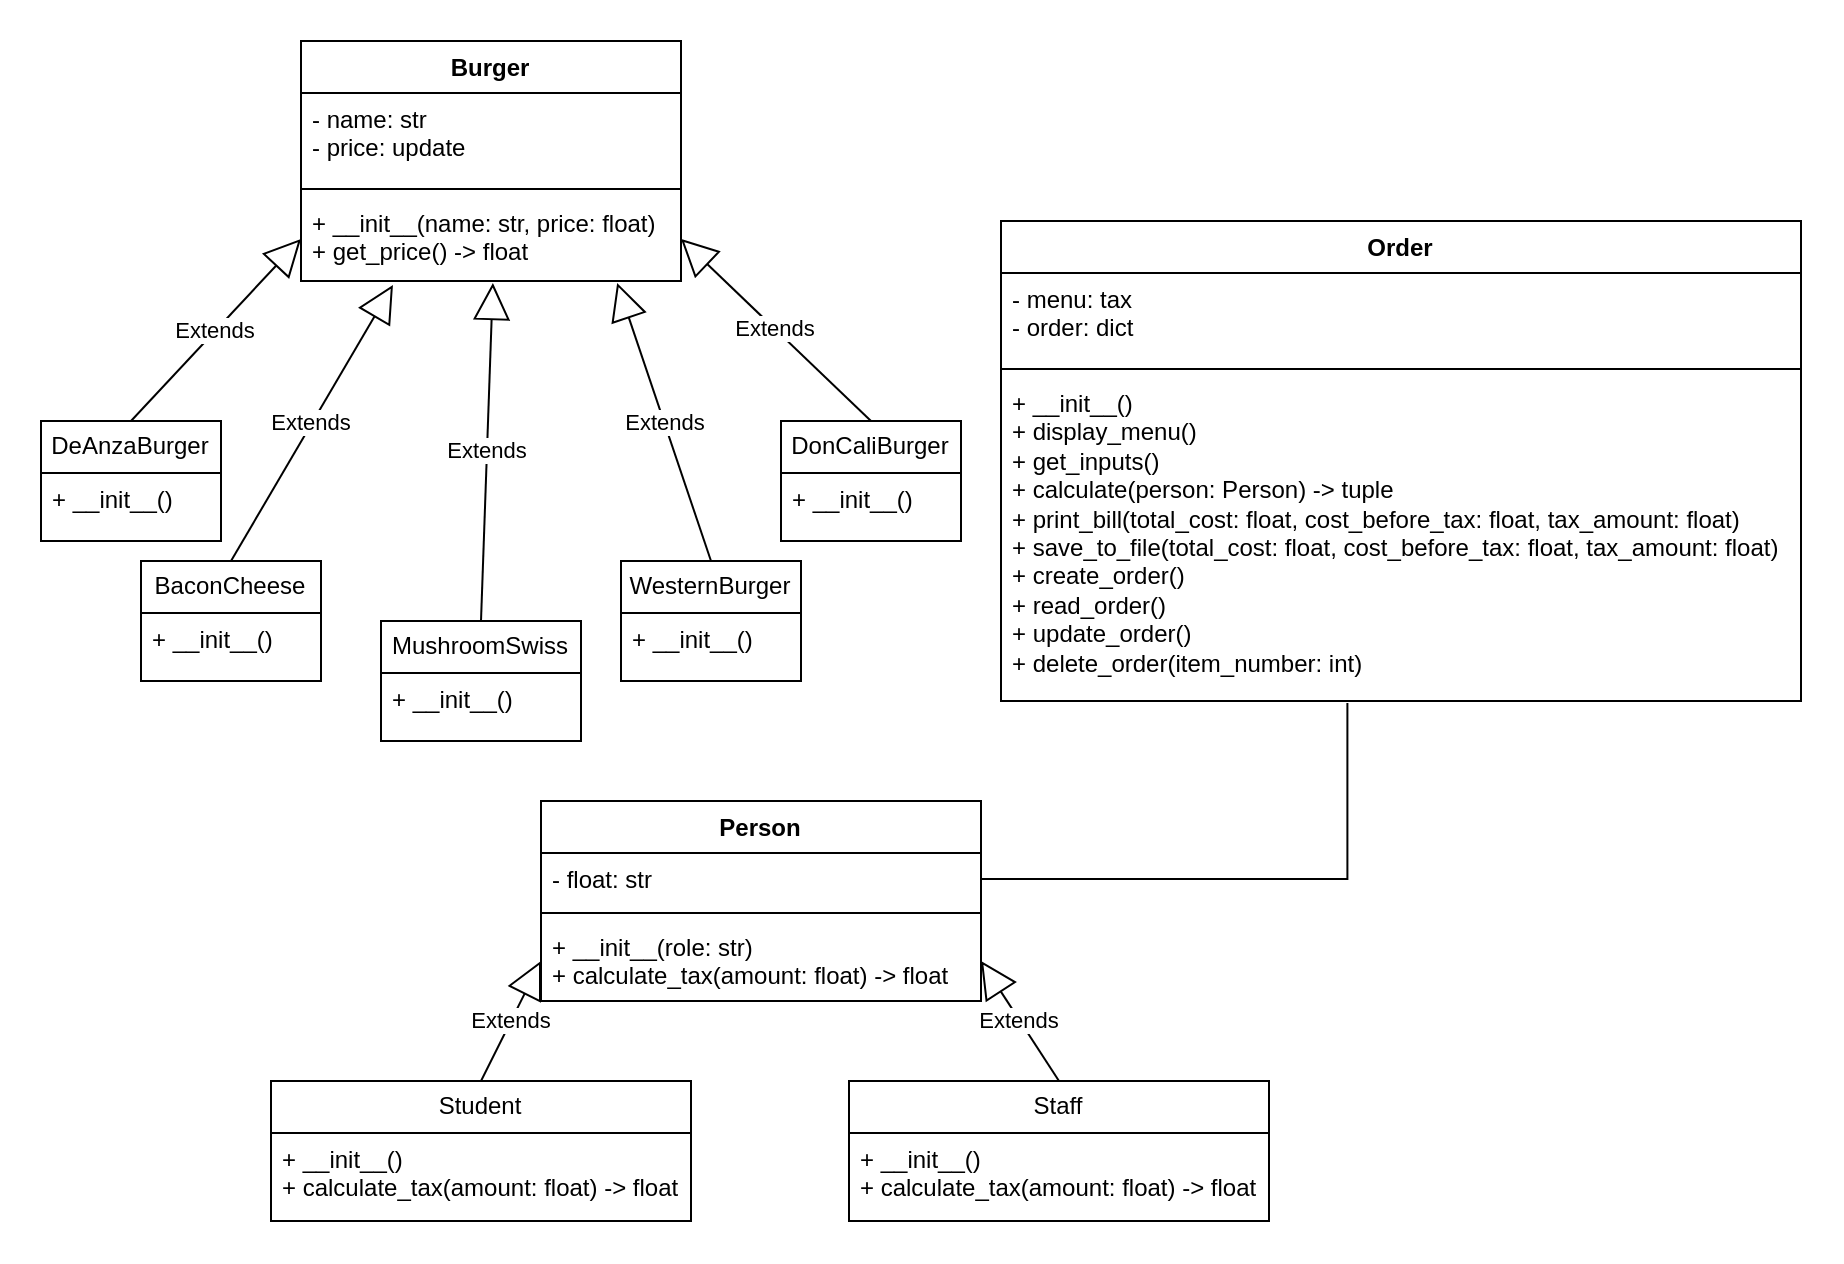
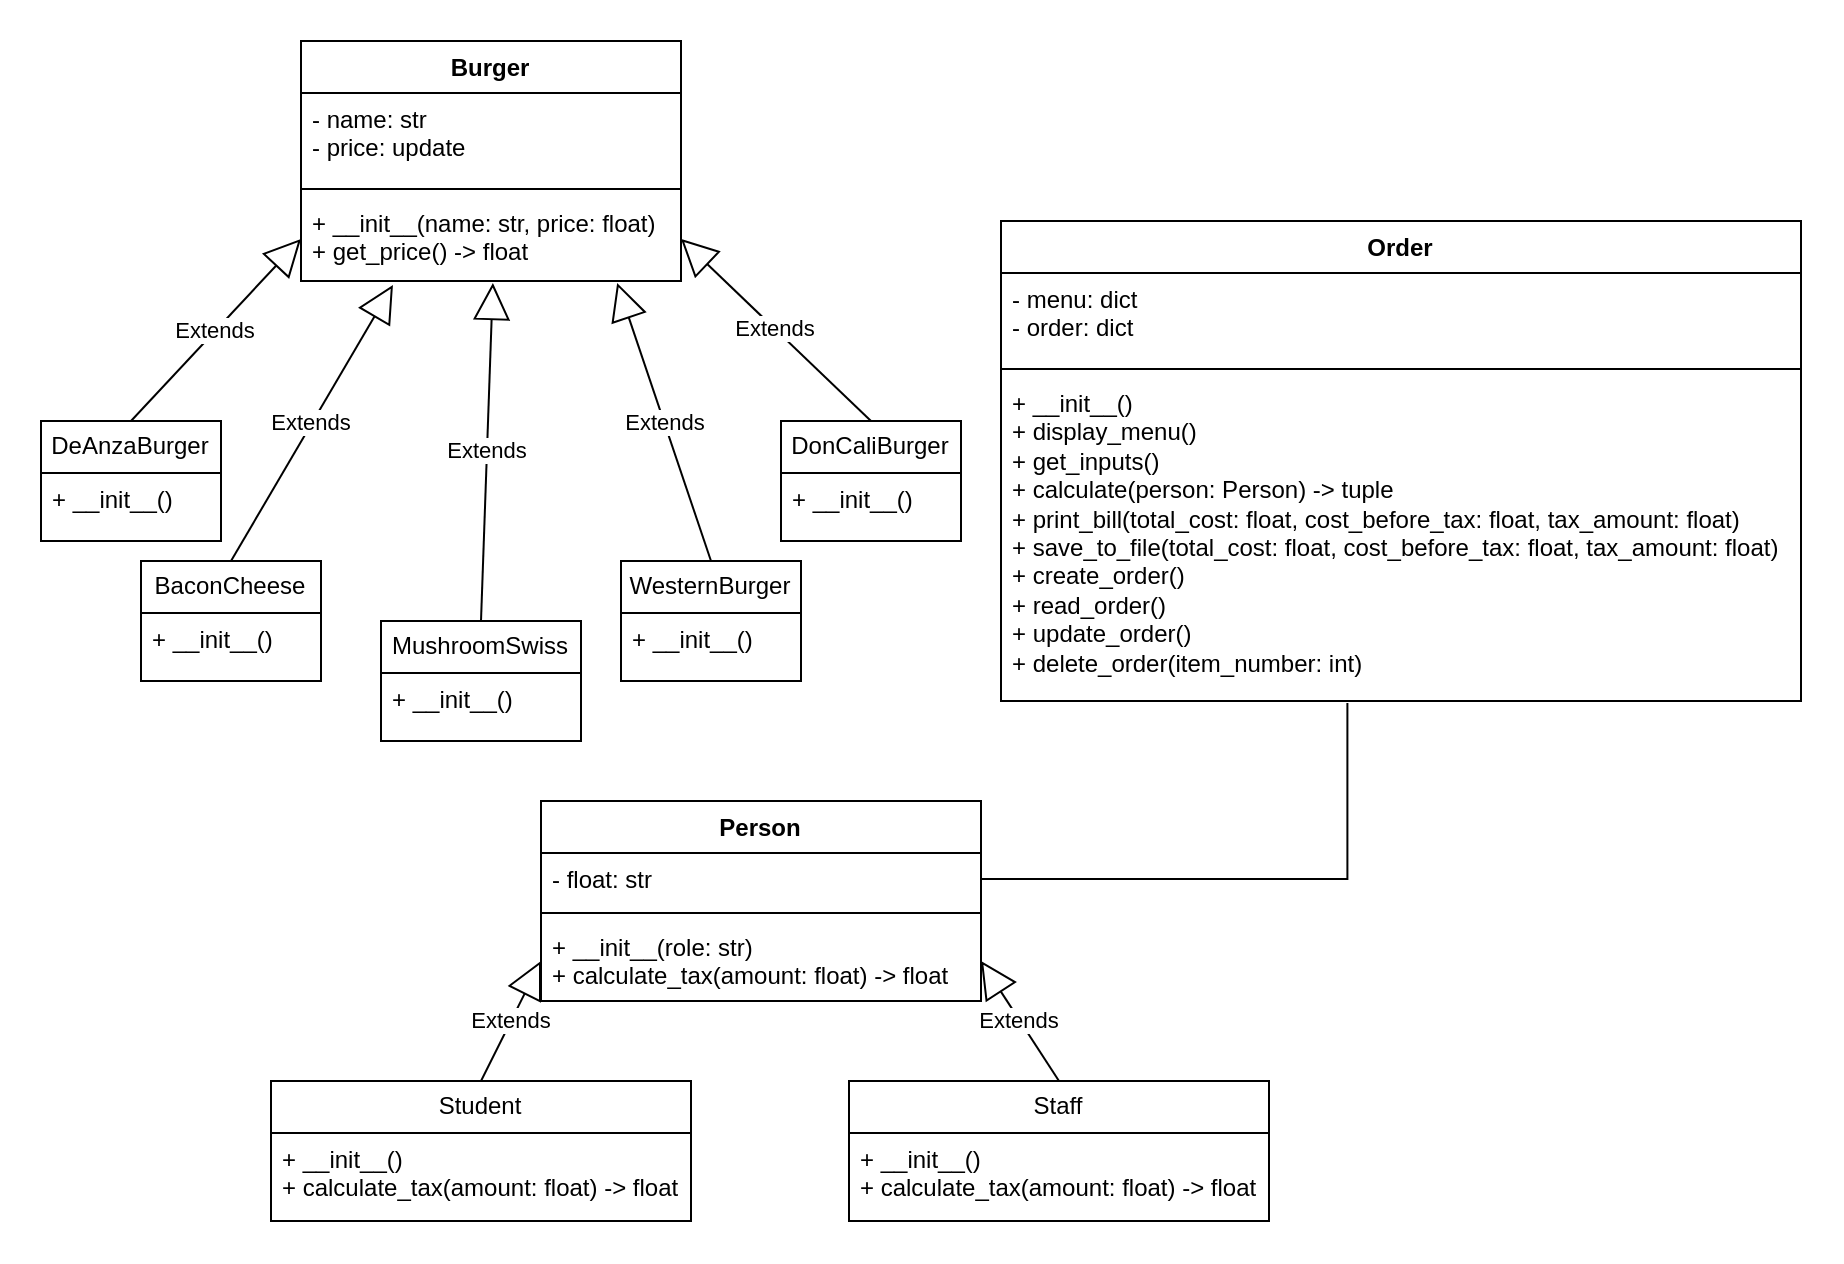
(1088, 316) -> (1088, 316)
